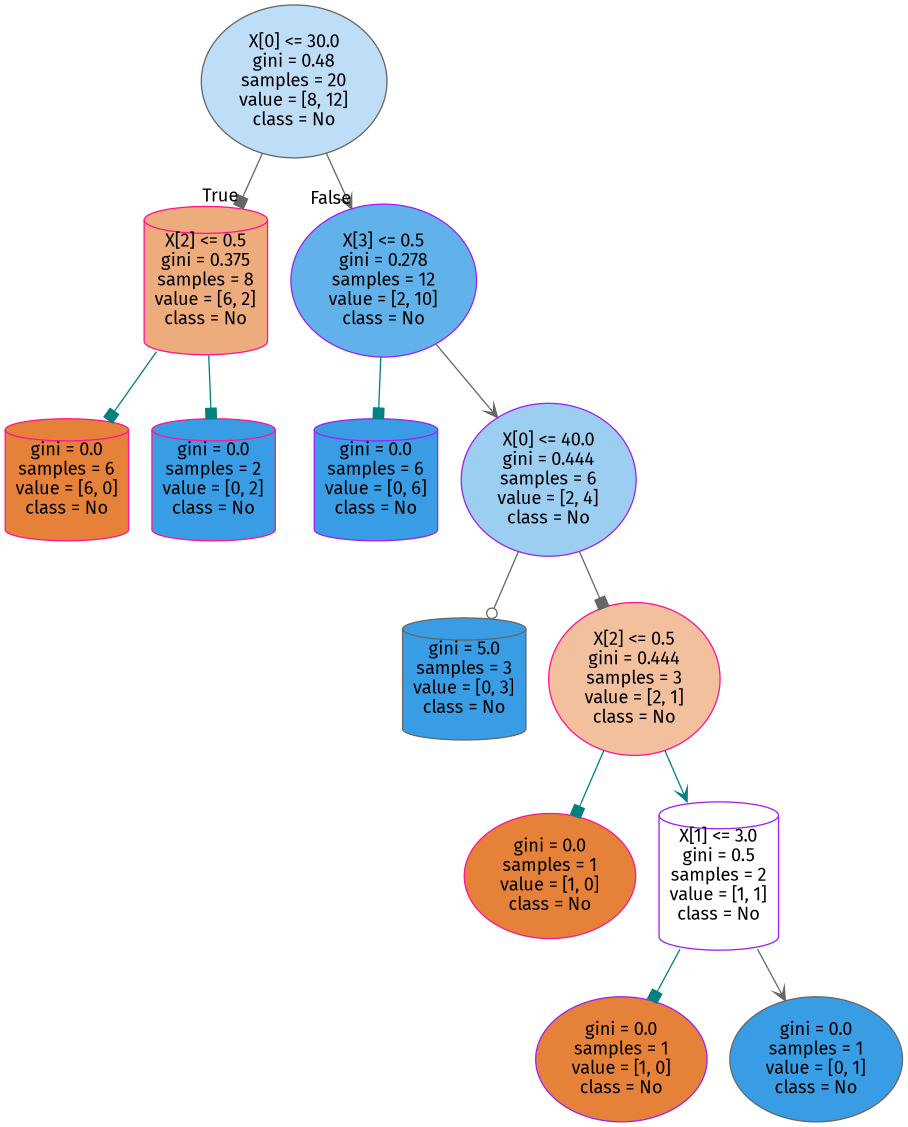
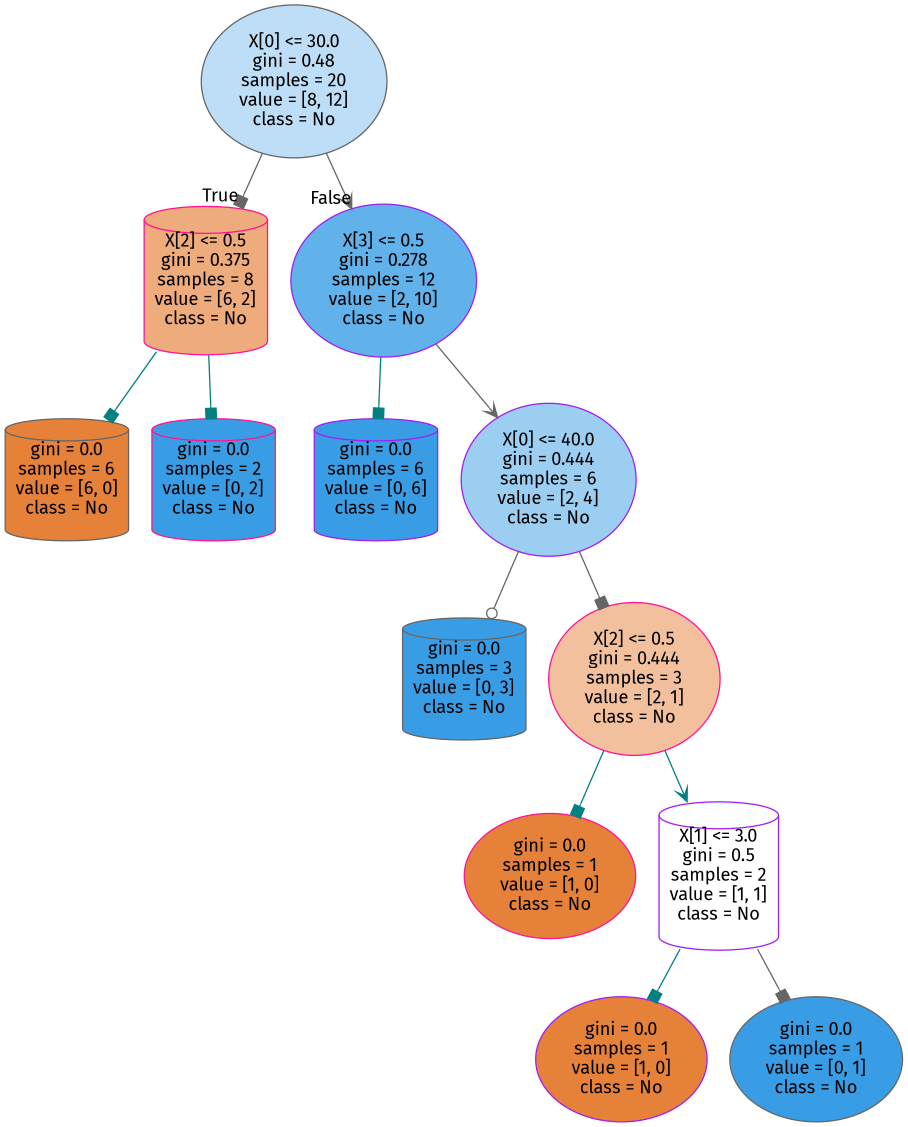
(67, 480) -> (67, 480)
(464, 679) -> (464, 679)
(768, 969) -> (768, 969)
